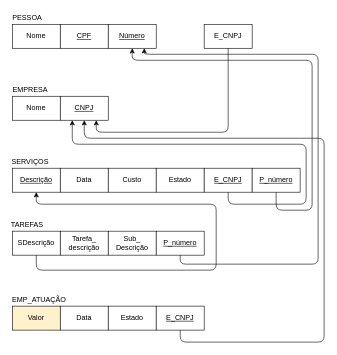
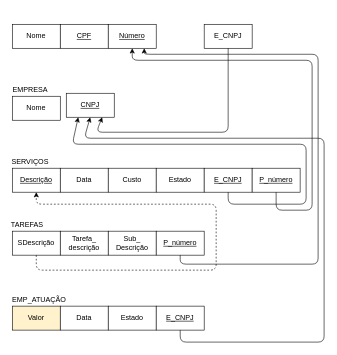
(27, 18) -> none
(84, 108) -> (90, 105)
(216, 240) -> (216, 240)
